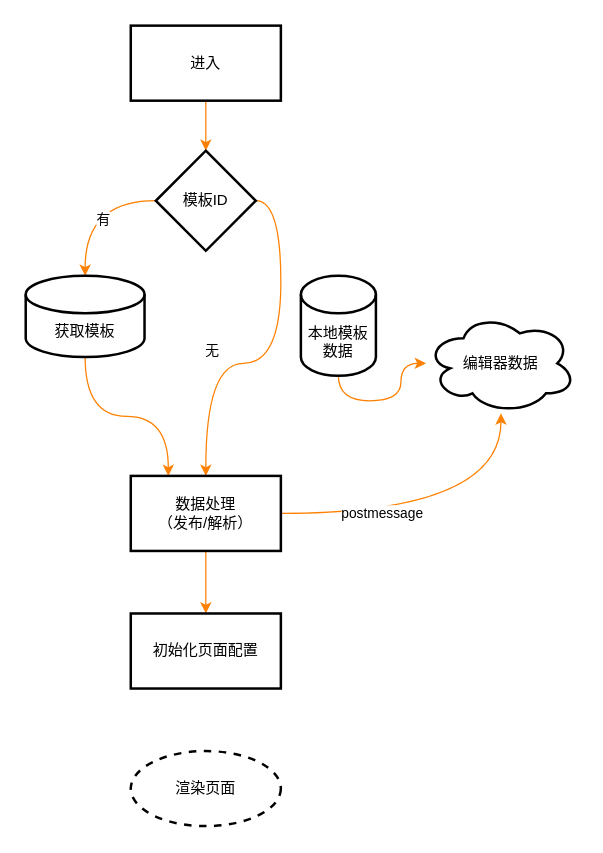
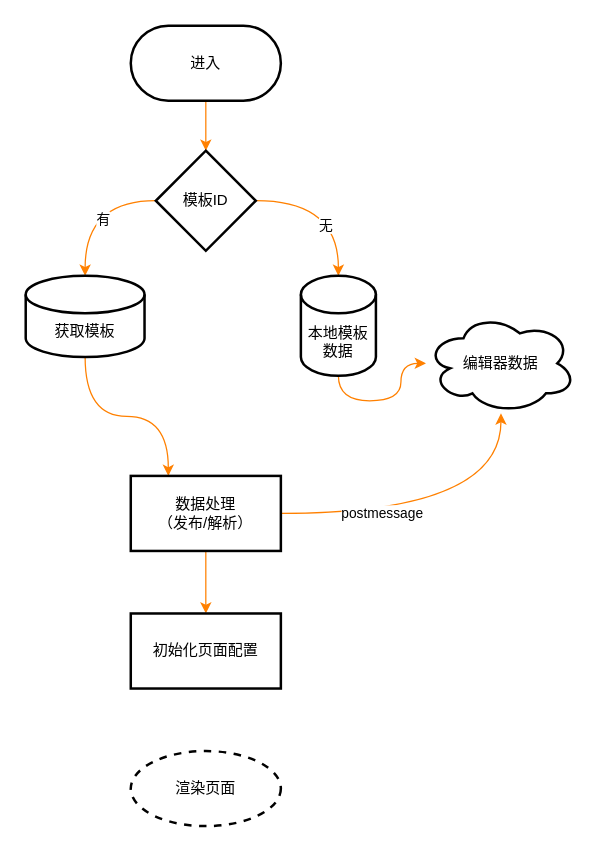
(206, 63) -> (206, 63)
(270, 346) -> (314, 215)
